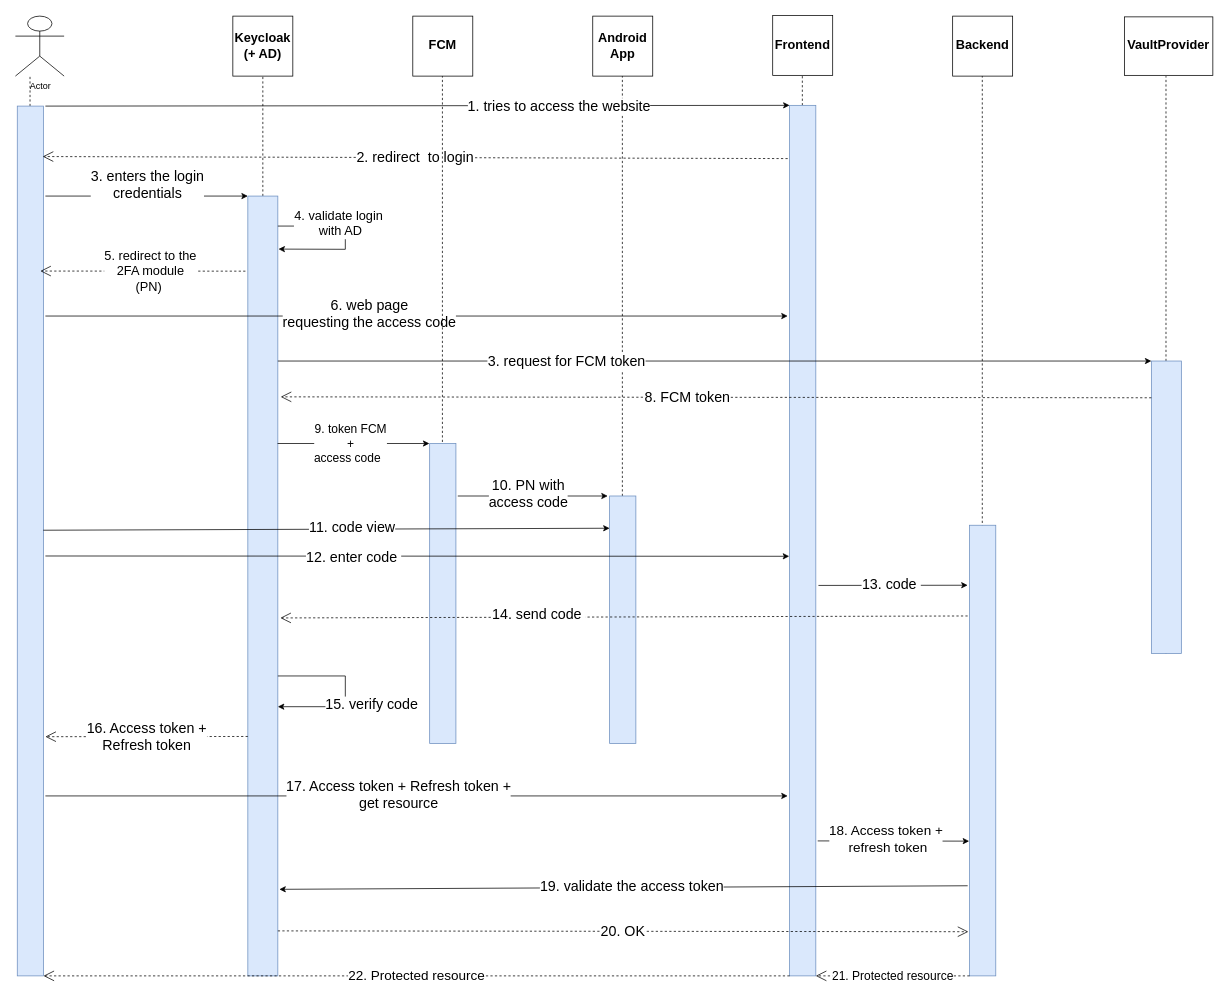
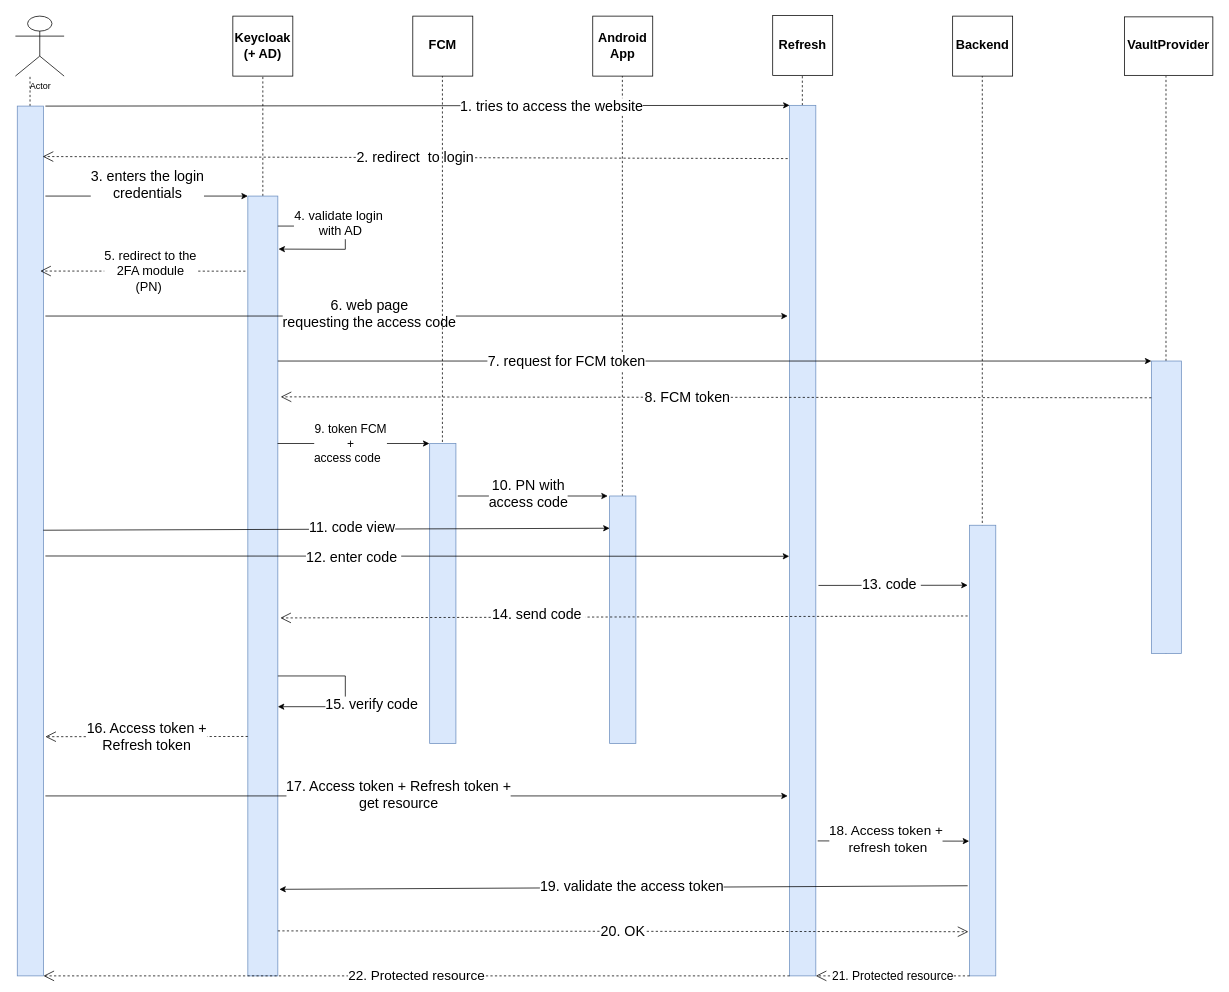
(803, 45) -> (803, 45)
(559, 107) -> (552, 107)
(567, 362) -> (567, 362)
